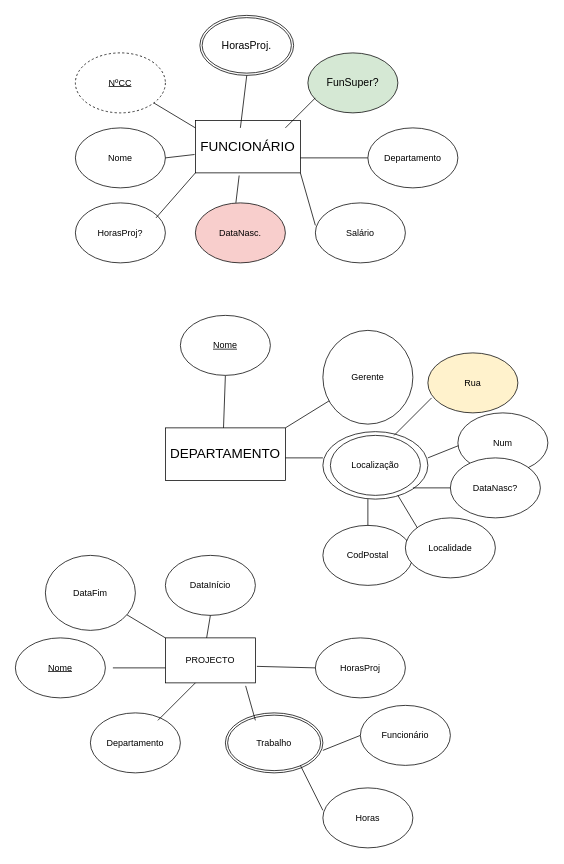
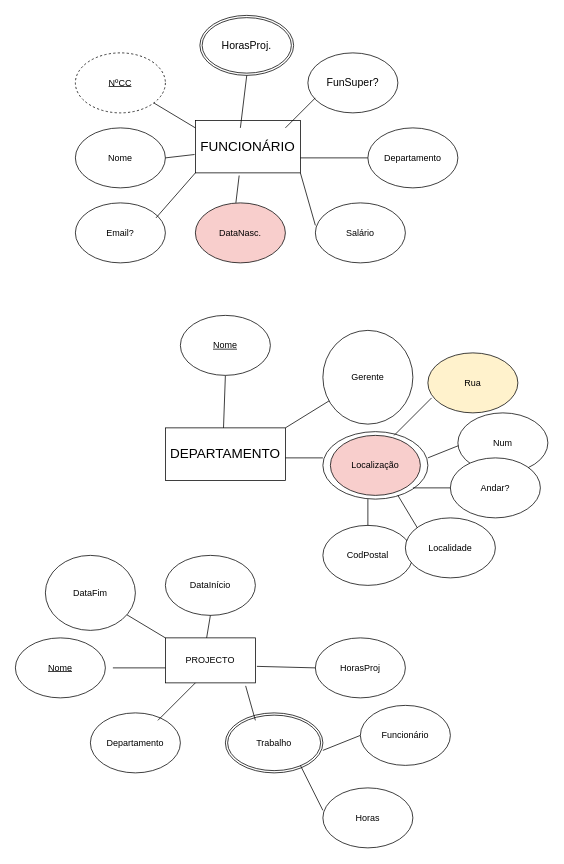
(353, 83) -> (353, 83)
(120, 233) -> (120, 233)
(375, 465) -> (375, 465)
(495, 488) -> (495, 488)
